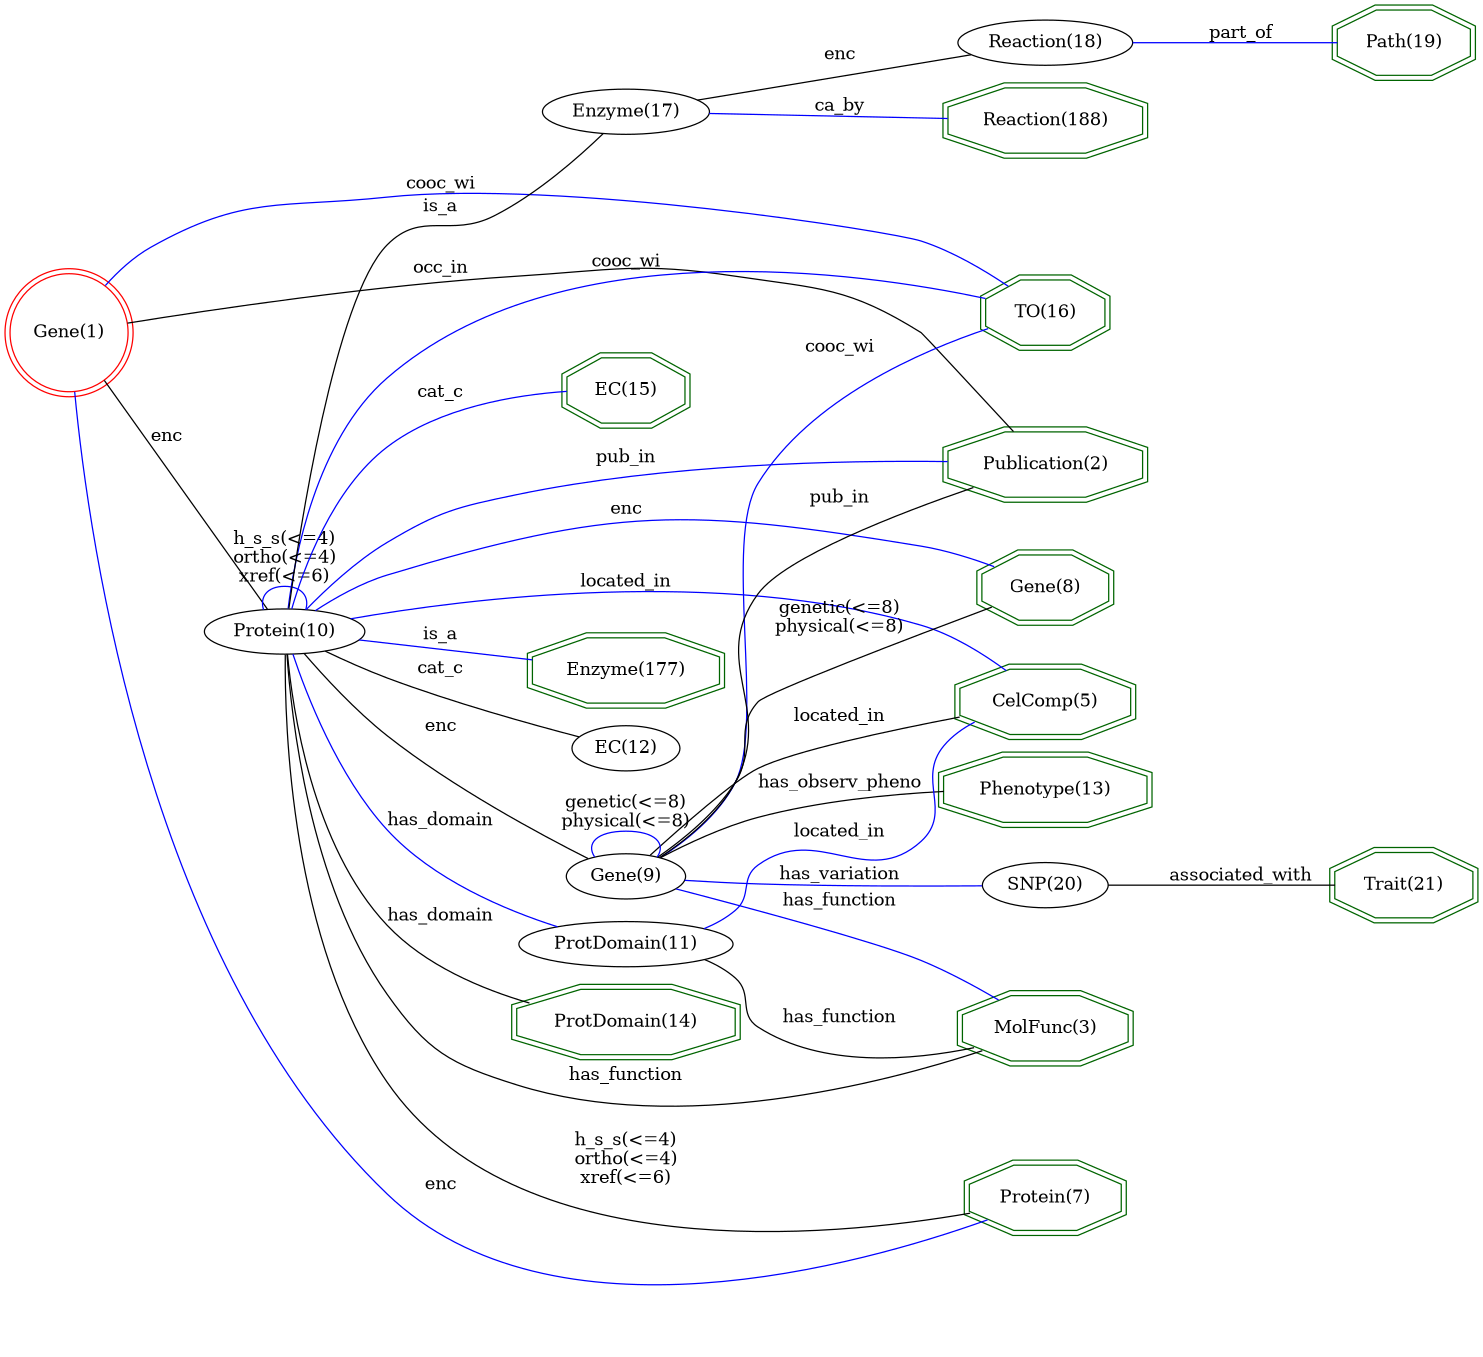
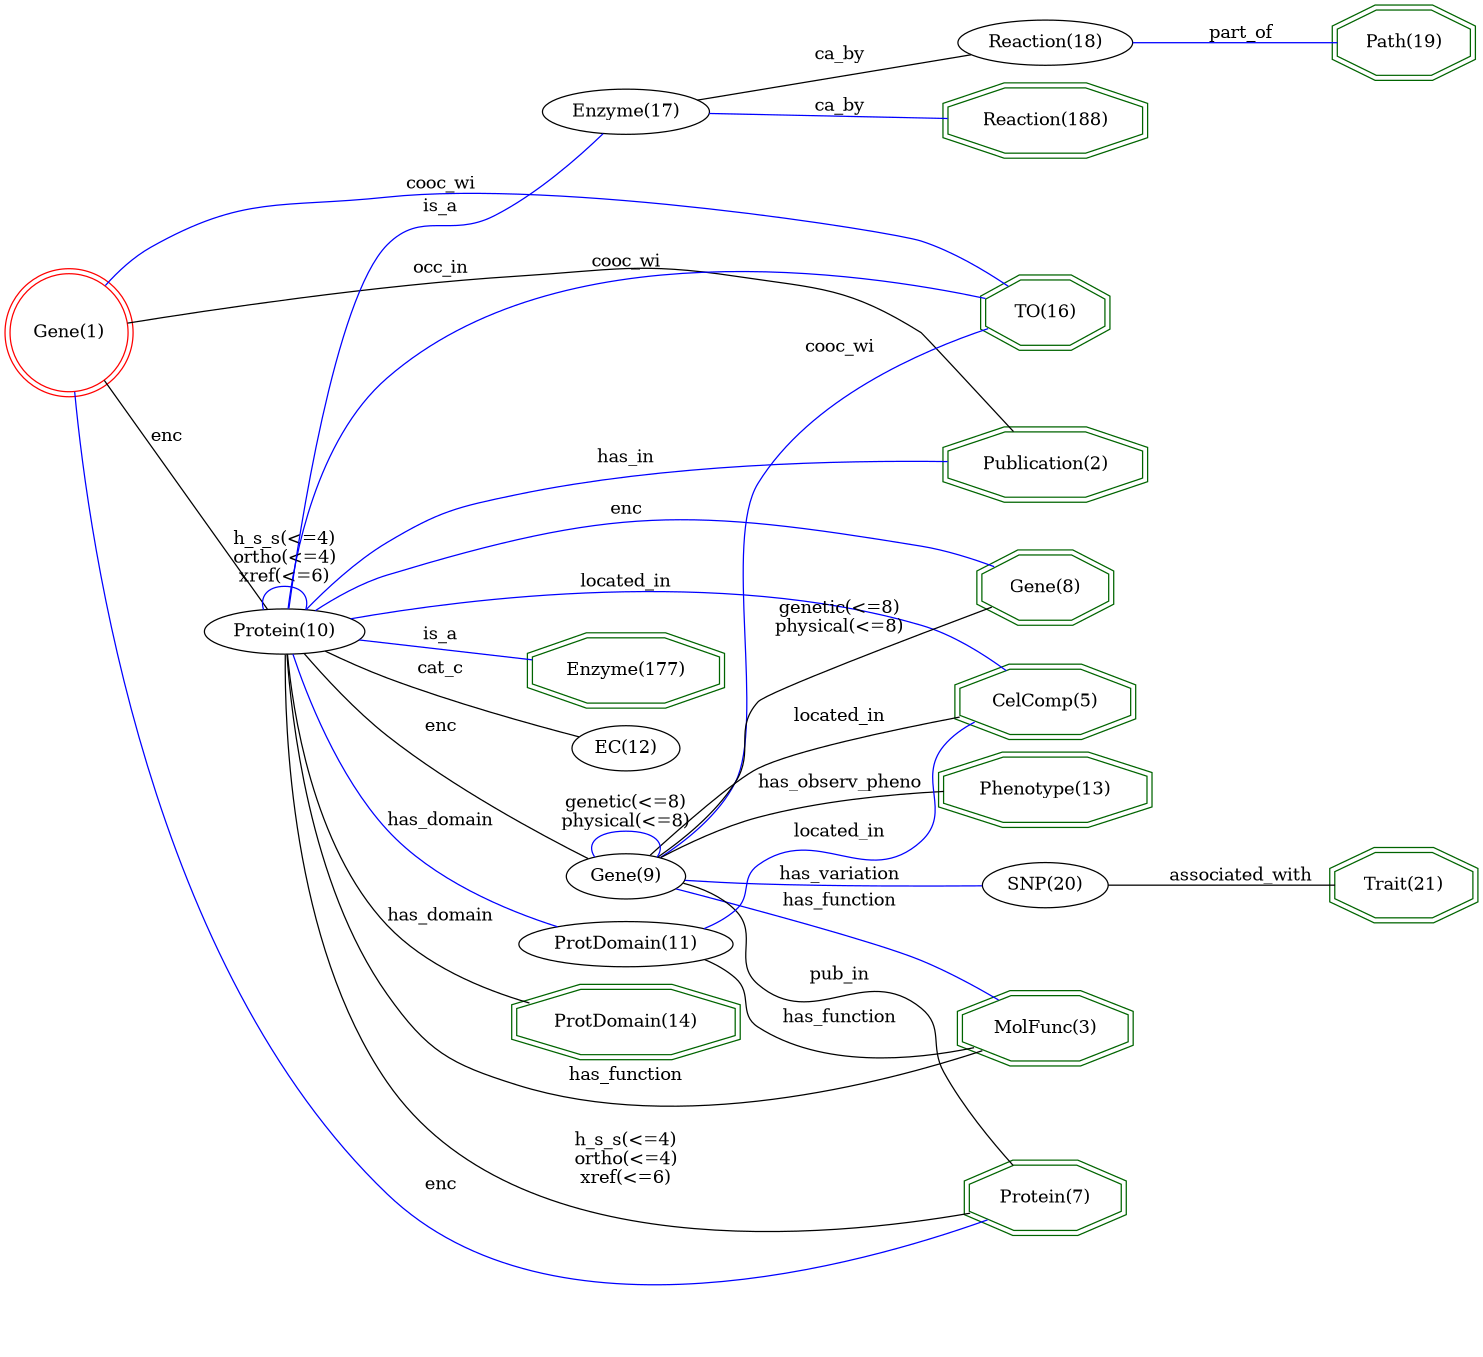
(840, 55) -> (840, 55)
(356, 301) -> (356, 301)
(626, 390) -> none
(626, 458) -> (626, 458)
(765, 586) -> (862, 993)
